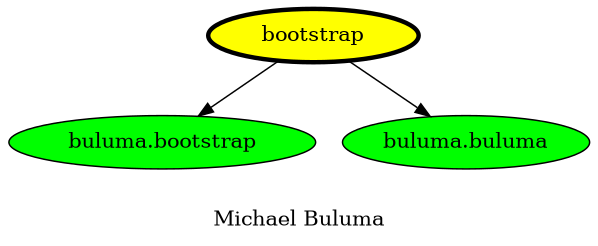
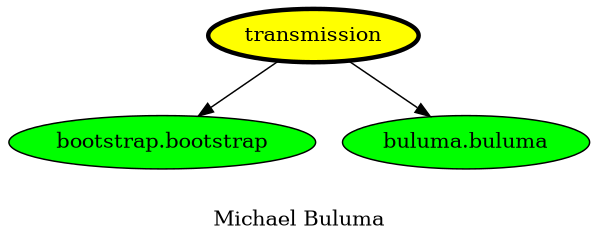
(313, 36) -> (313, 36)
(162, 142) -> (162, 142)
